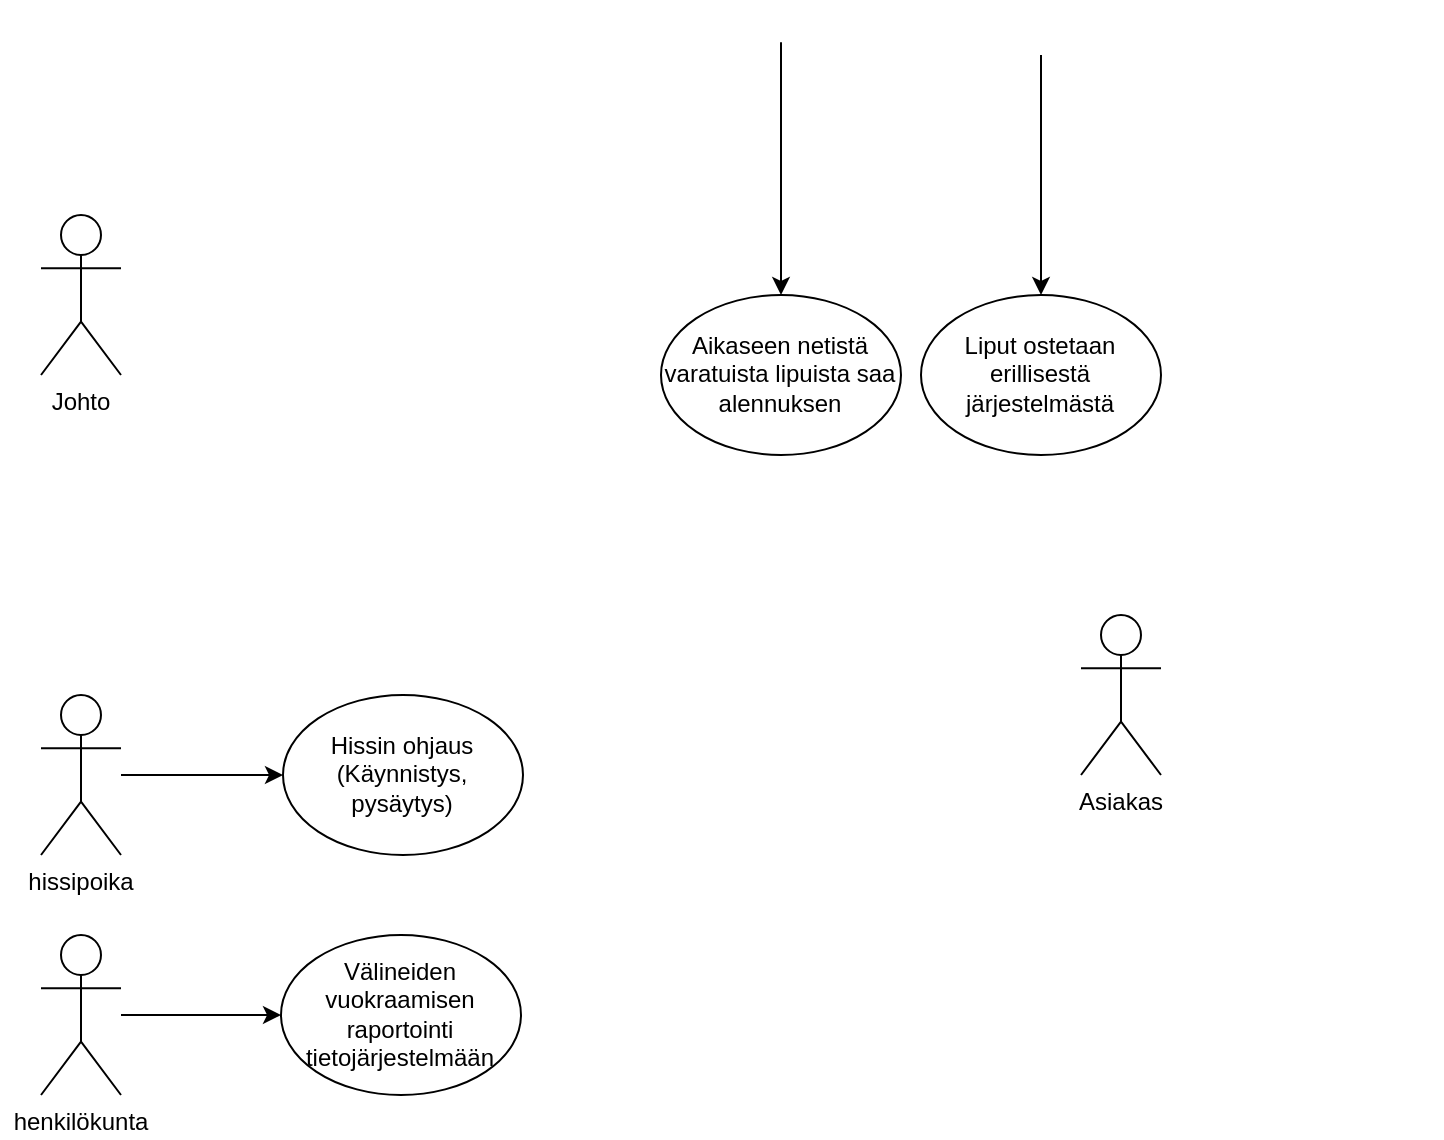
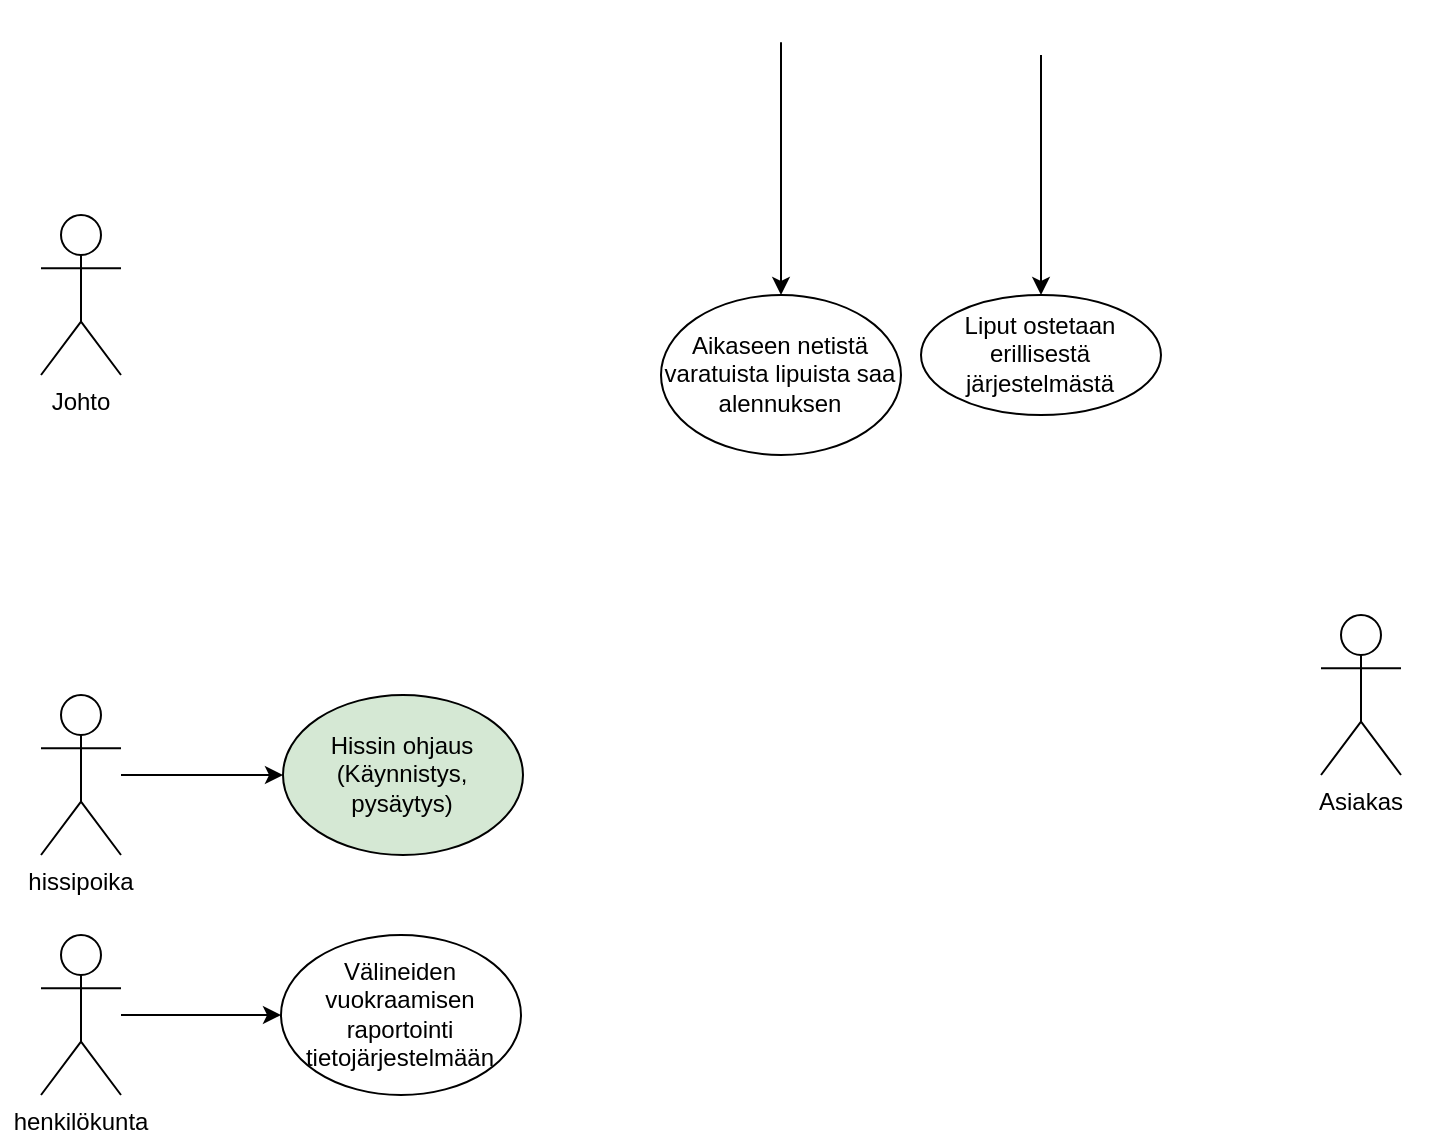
(1041, 375) -> (1041, 355)
(1121, 695) -> (1361, 695)
(403, 775) -> (403, 775)
